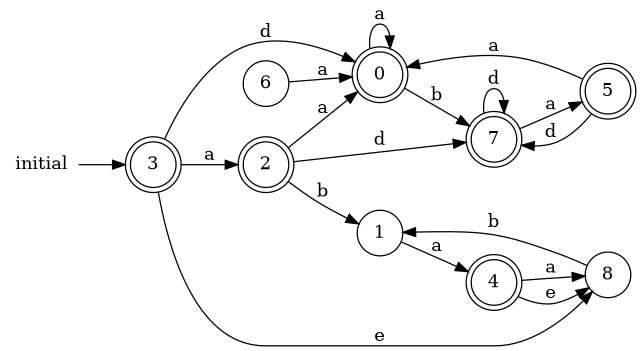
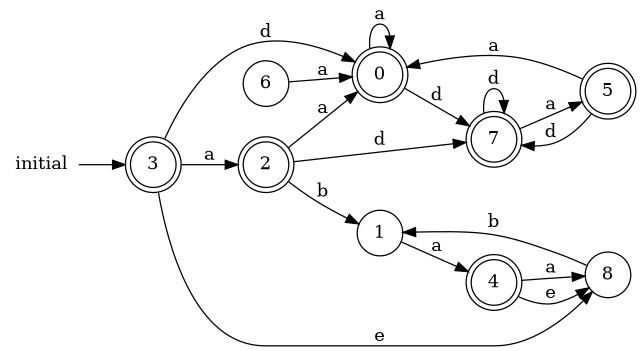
(437, 96) -> (437, 96)
